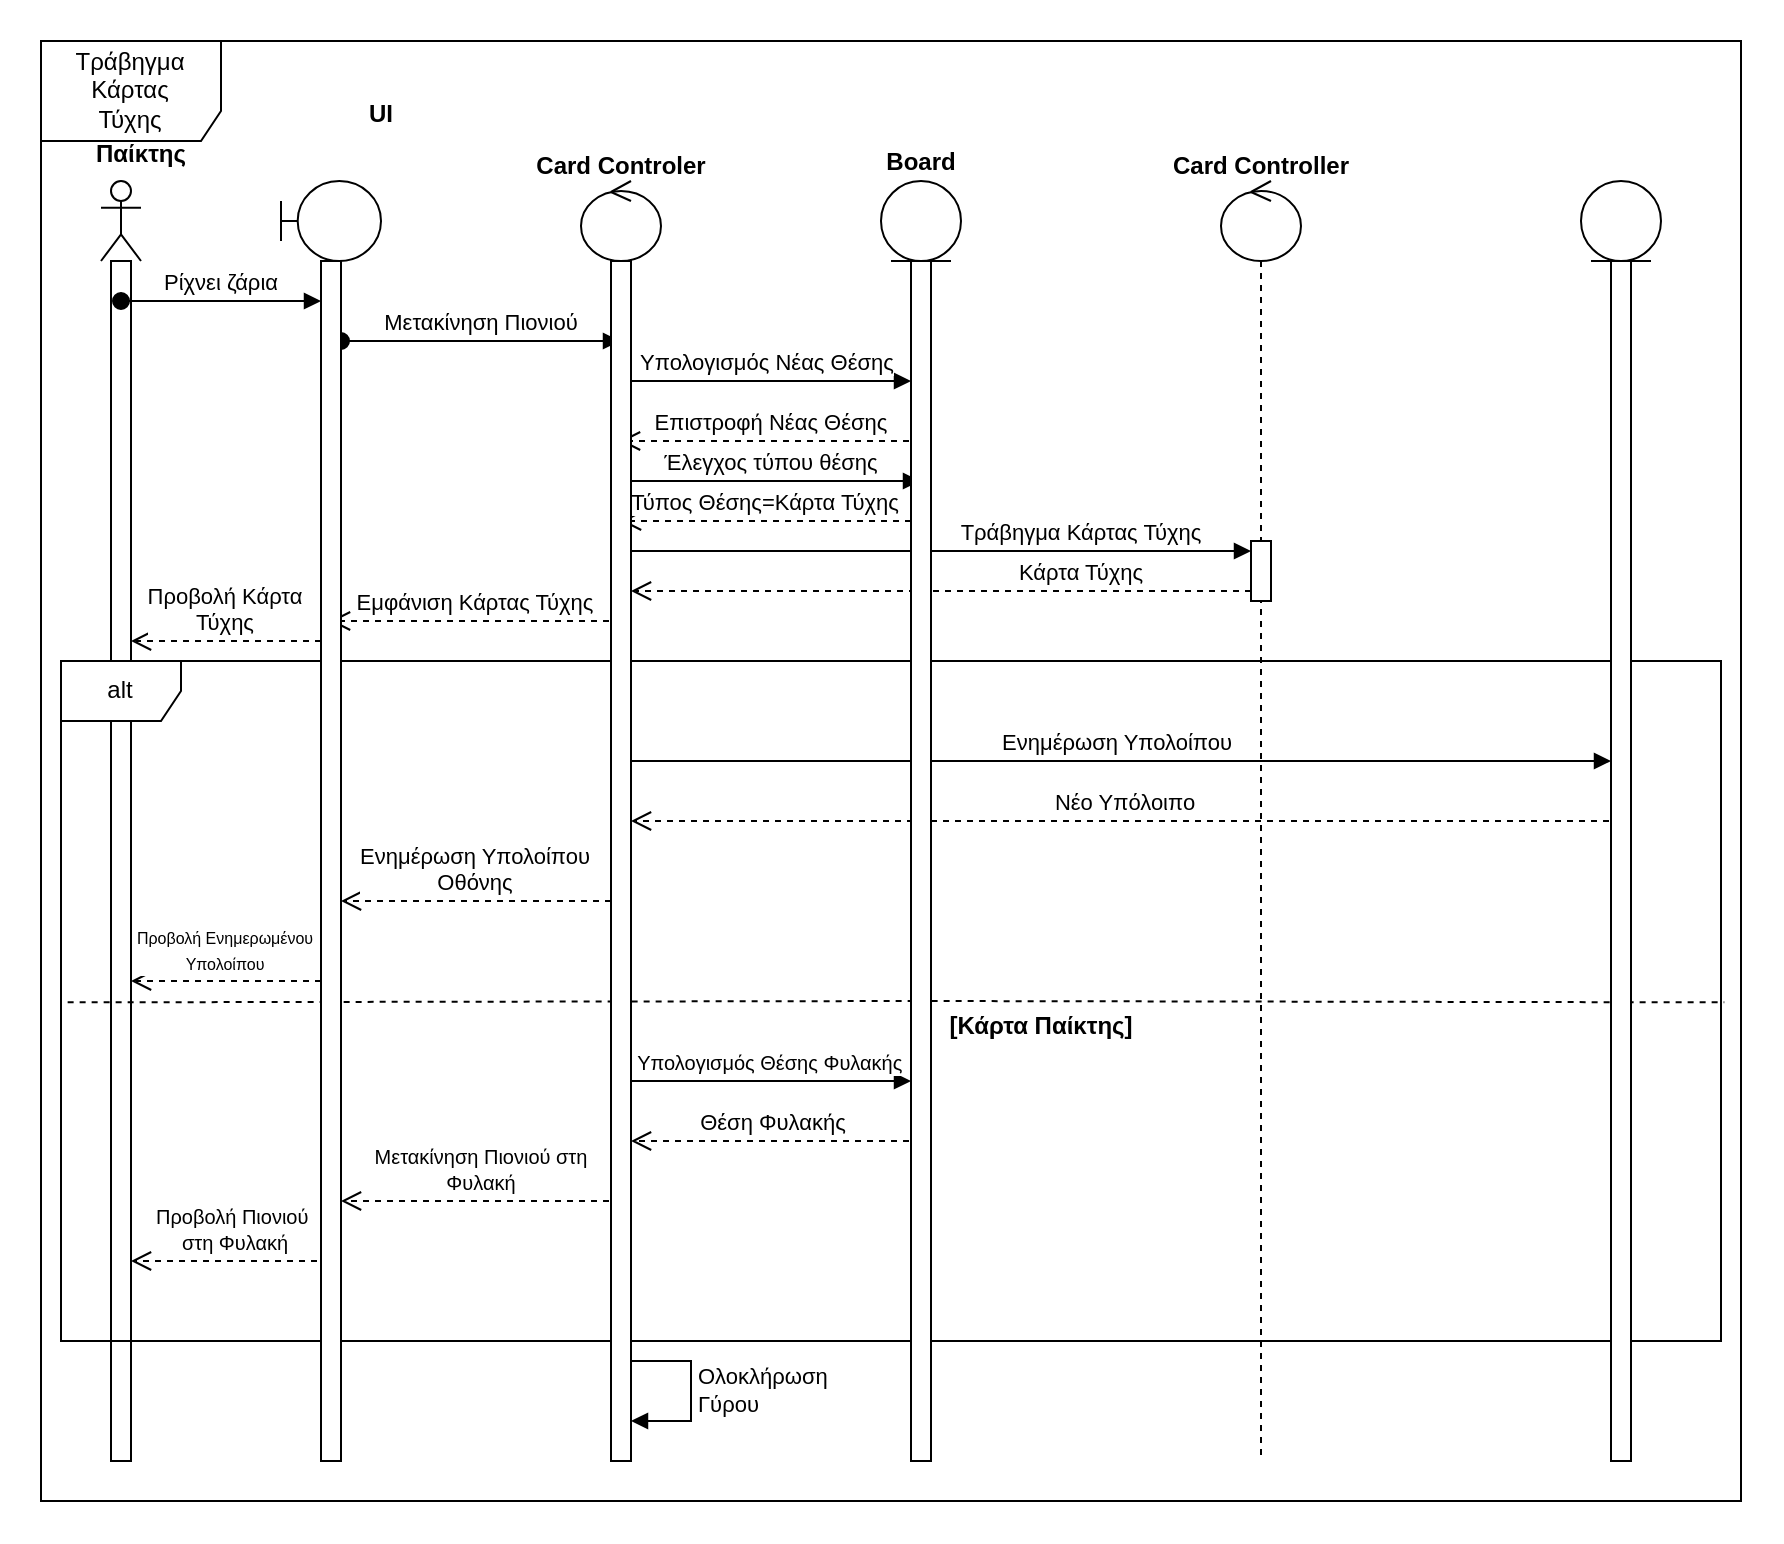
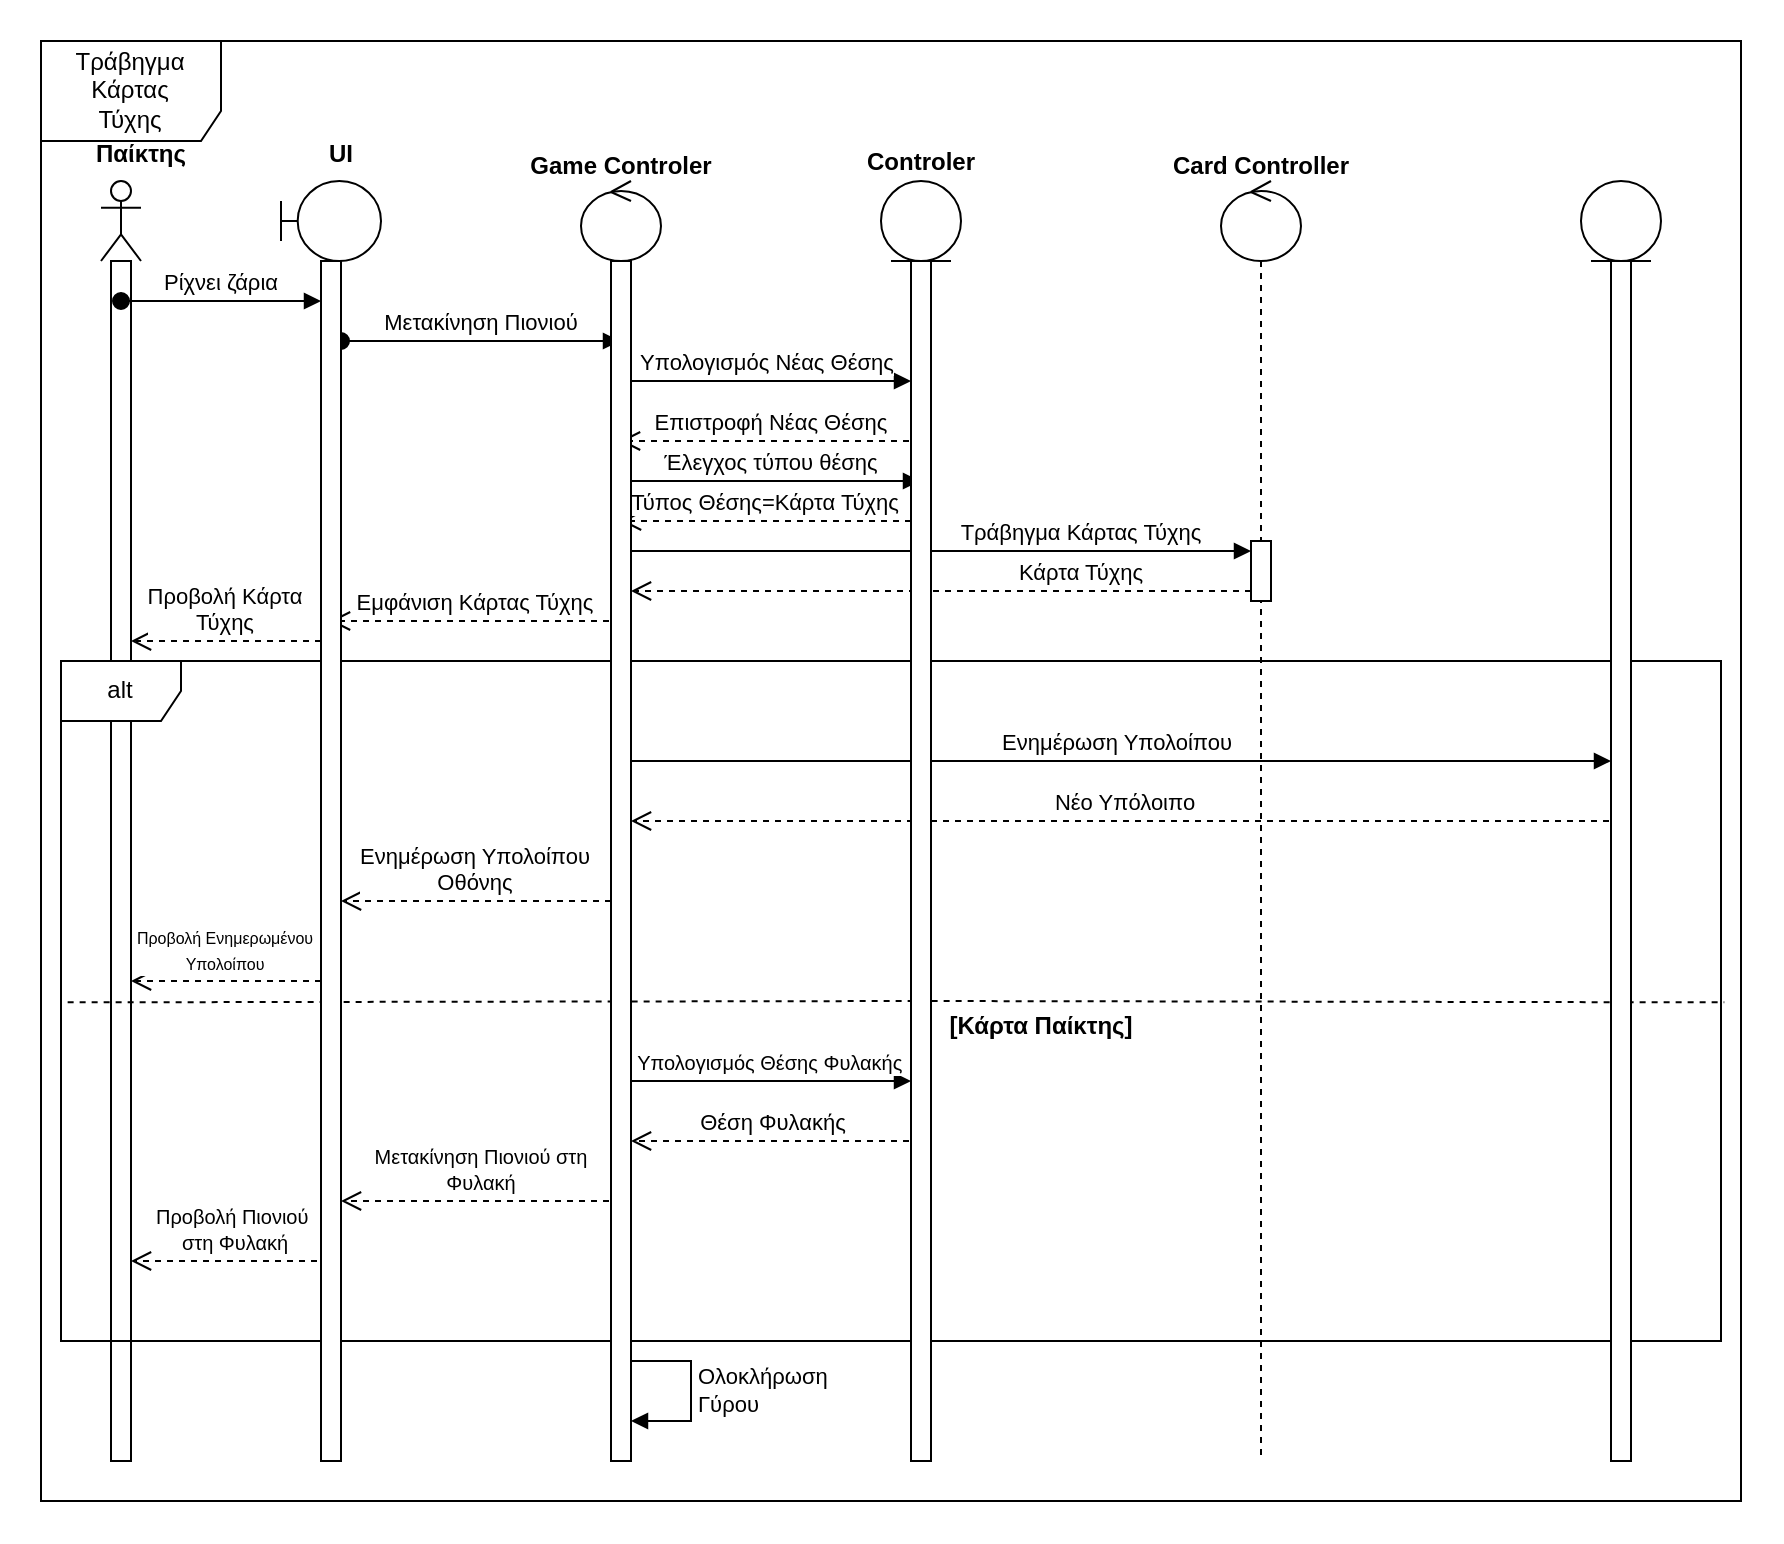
(381, 115) -> (341, 155)
(922, 163) -> (922, 163)
(622, 167) -> (622, 167)
